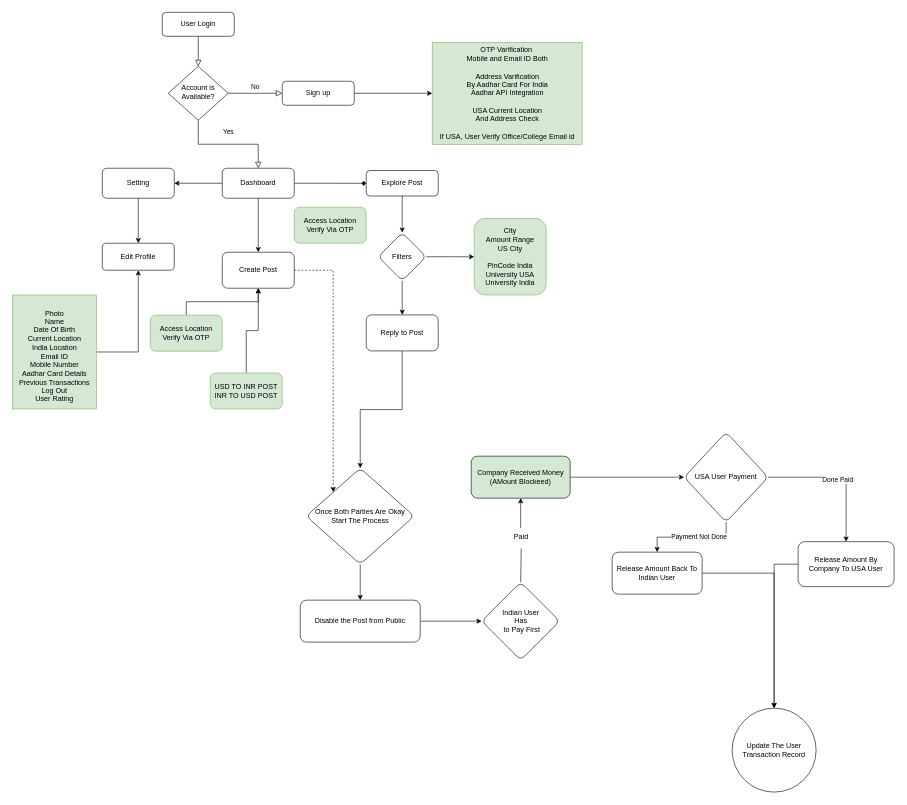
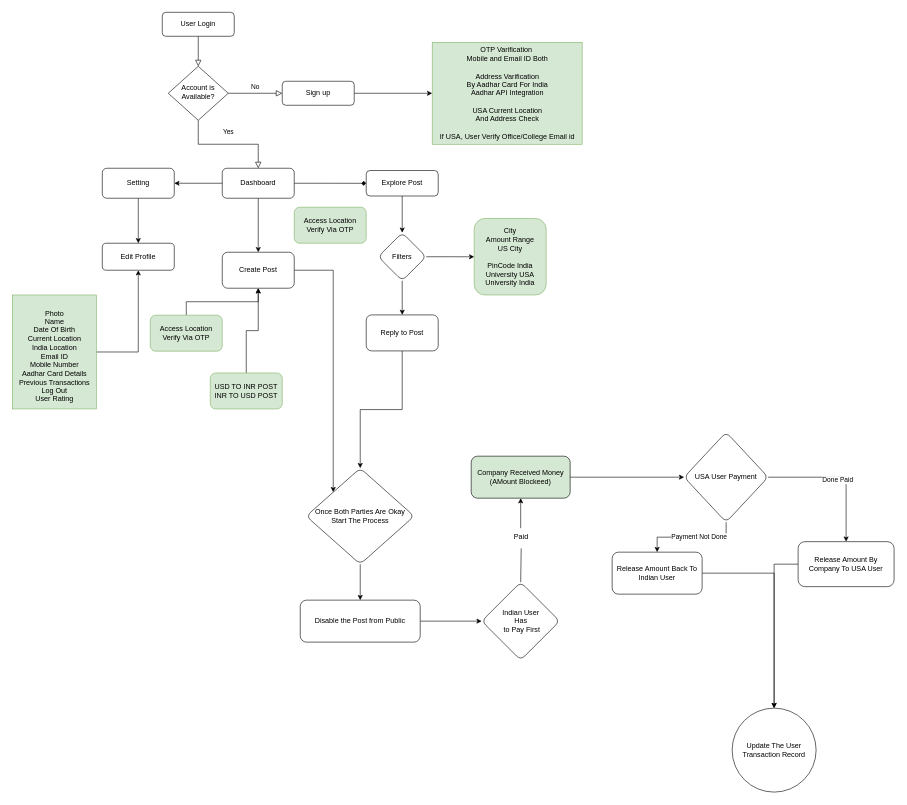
(333, 359) -> (333, 359)
